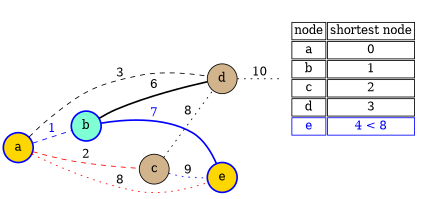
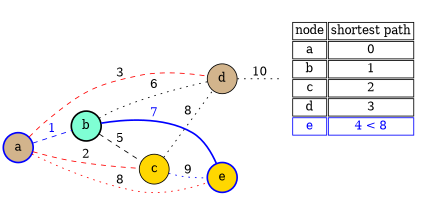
(371, 31) -> (371, 31)
(110, 83) -> (110, 83)
(152, 96) -> (152, 96)
(86, 126) -> (86, 126)
(18, 148) -> (18, 148)
none -> (120, 148)
(154, 169) -> (154, 169)
